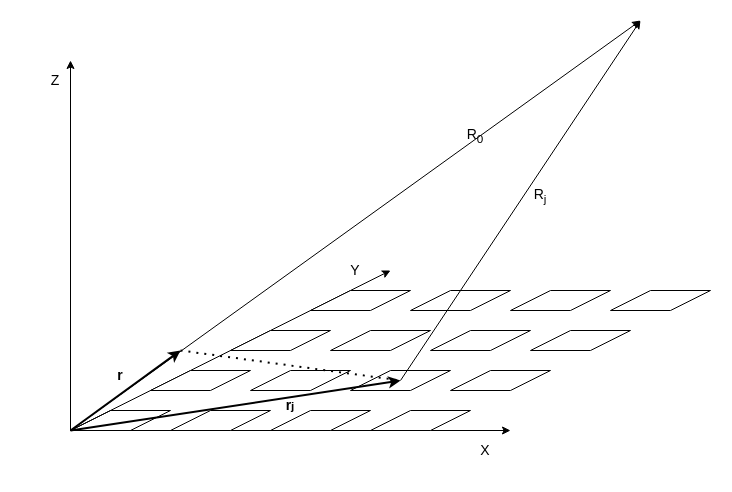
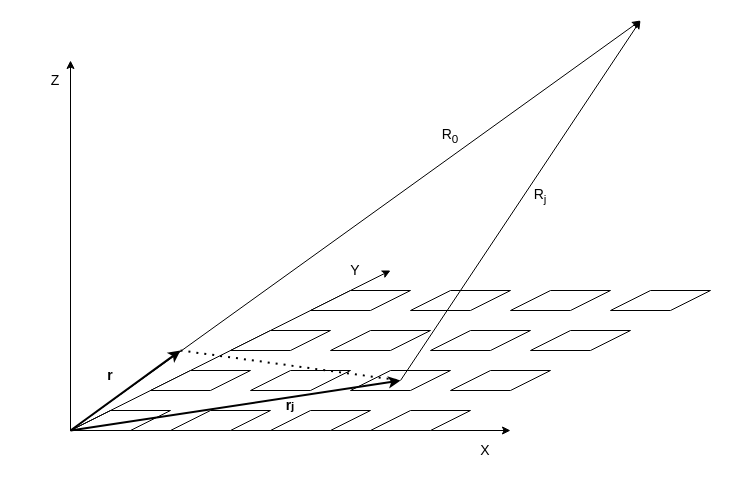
(476, 136) -> (451, 136)
(121, 376) -> (111, 376)
